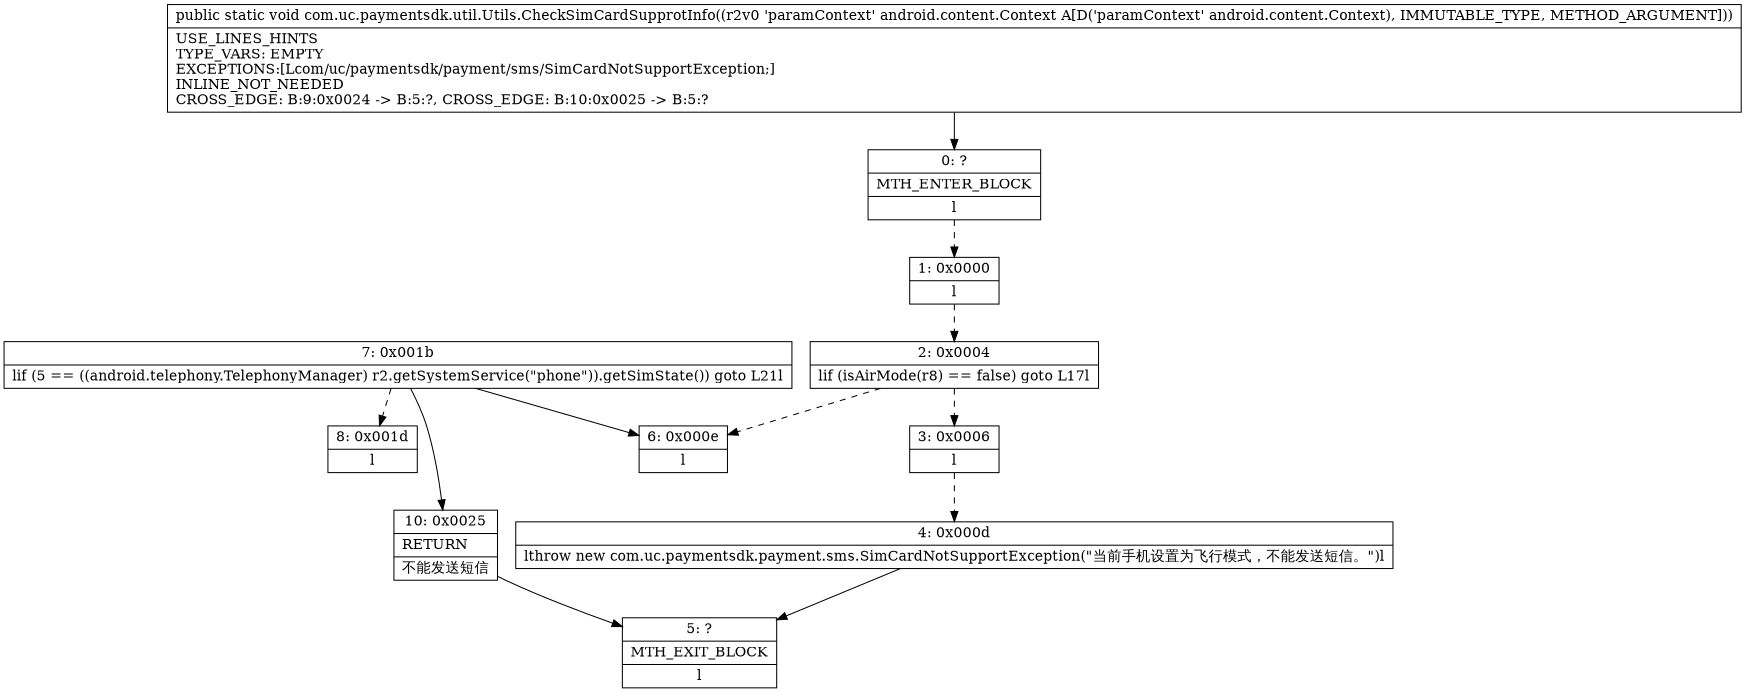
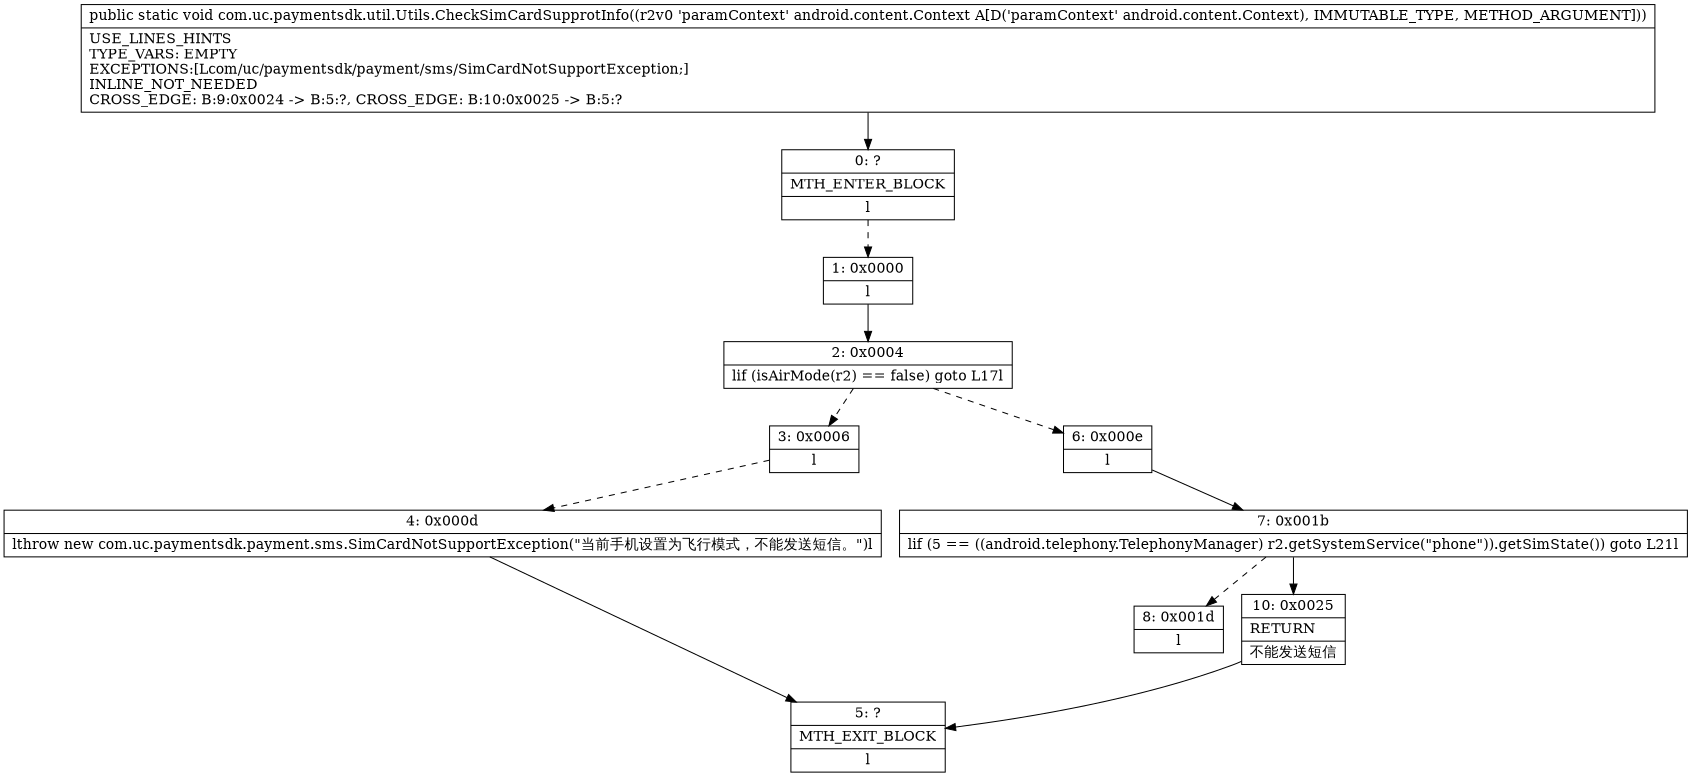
(954, 318) -> (868, 318)
(954, 376) -> (868, 376)
(552, 411) -> (1193, 488)
